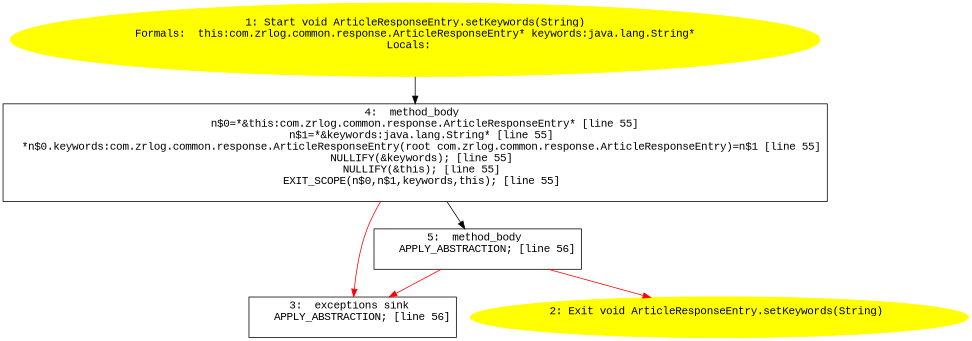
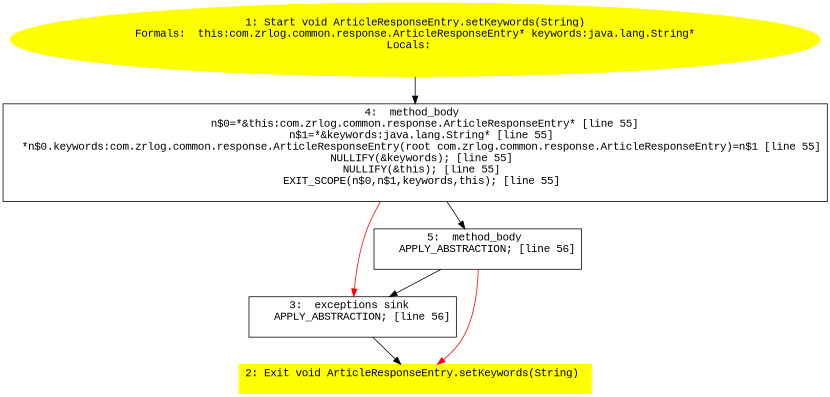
(419, 281) -> (419, 281)
(719, 317) -> (415, 379)
none -> (384, 348)
